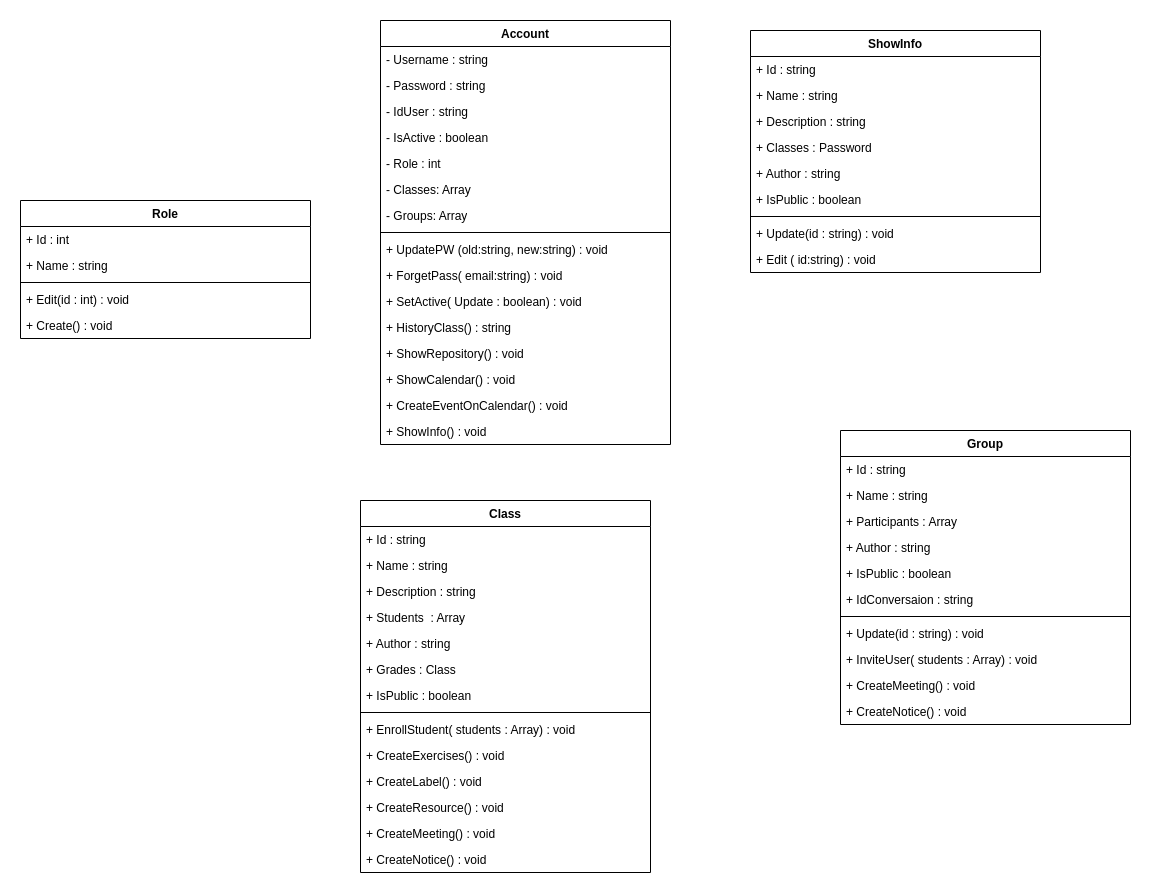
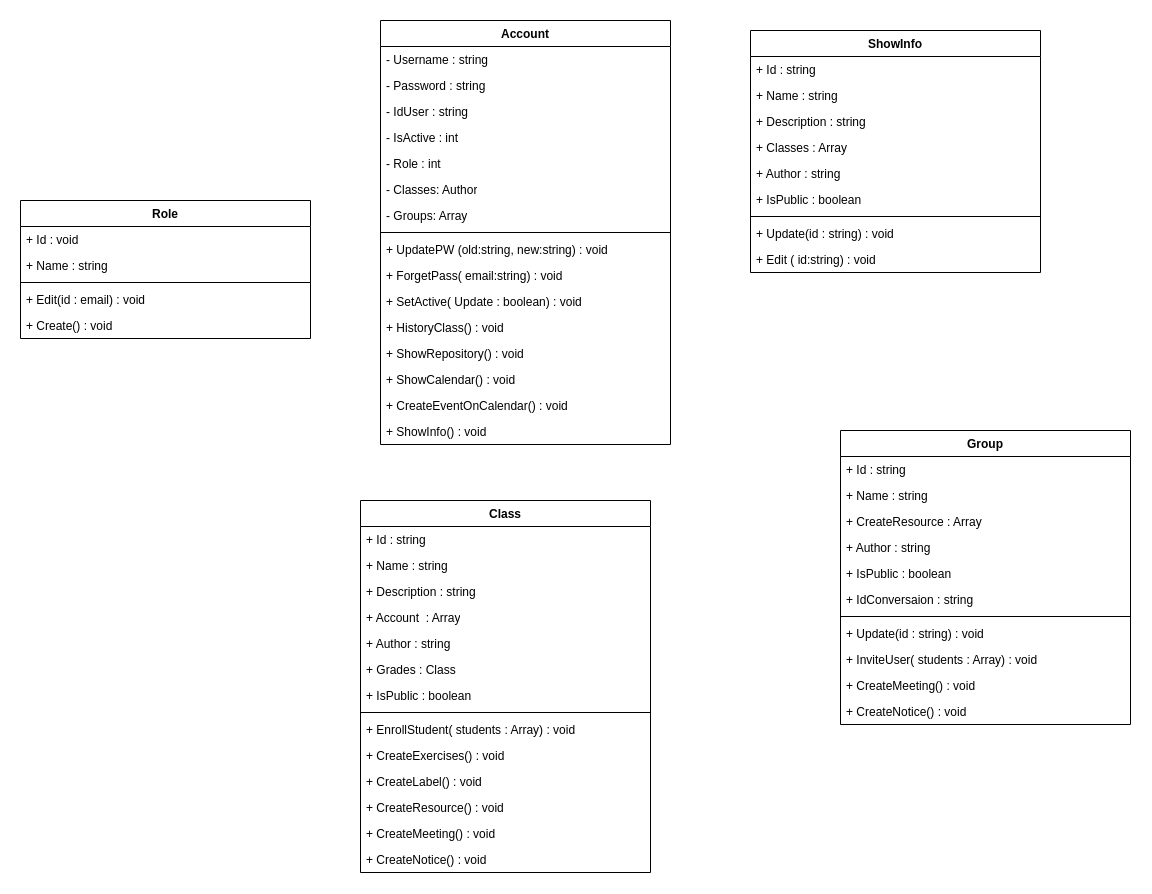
(444, 139) -> (431, 139)
(816, 149) -> (806, 149)
(434, 191) -> (437, 191)
(52, 241) -> (56, 241)
(87, 301) -> (92, 301)
(460, 329) -> (453, 329)
(911, 523) -> (921, 523)
(424, 619) -> (421, 619)
